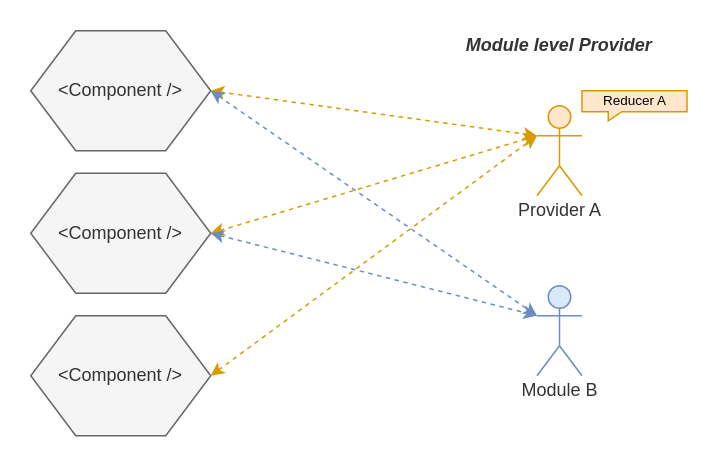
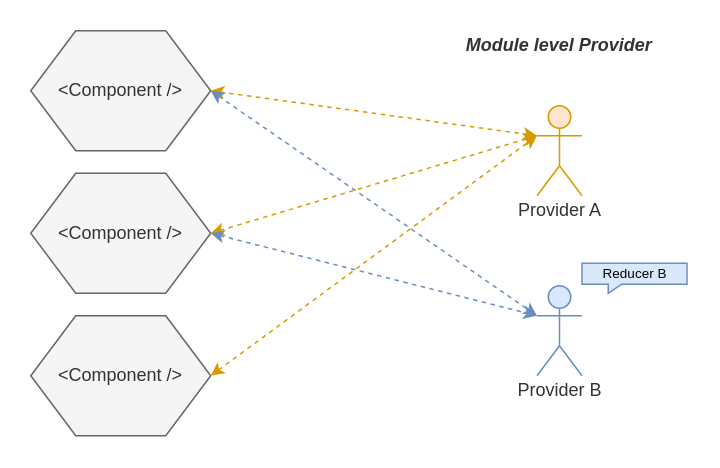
(635, 106) -> none
none -> (635, 278)
(560, 391) -> (560, 391)
